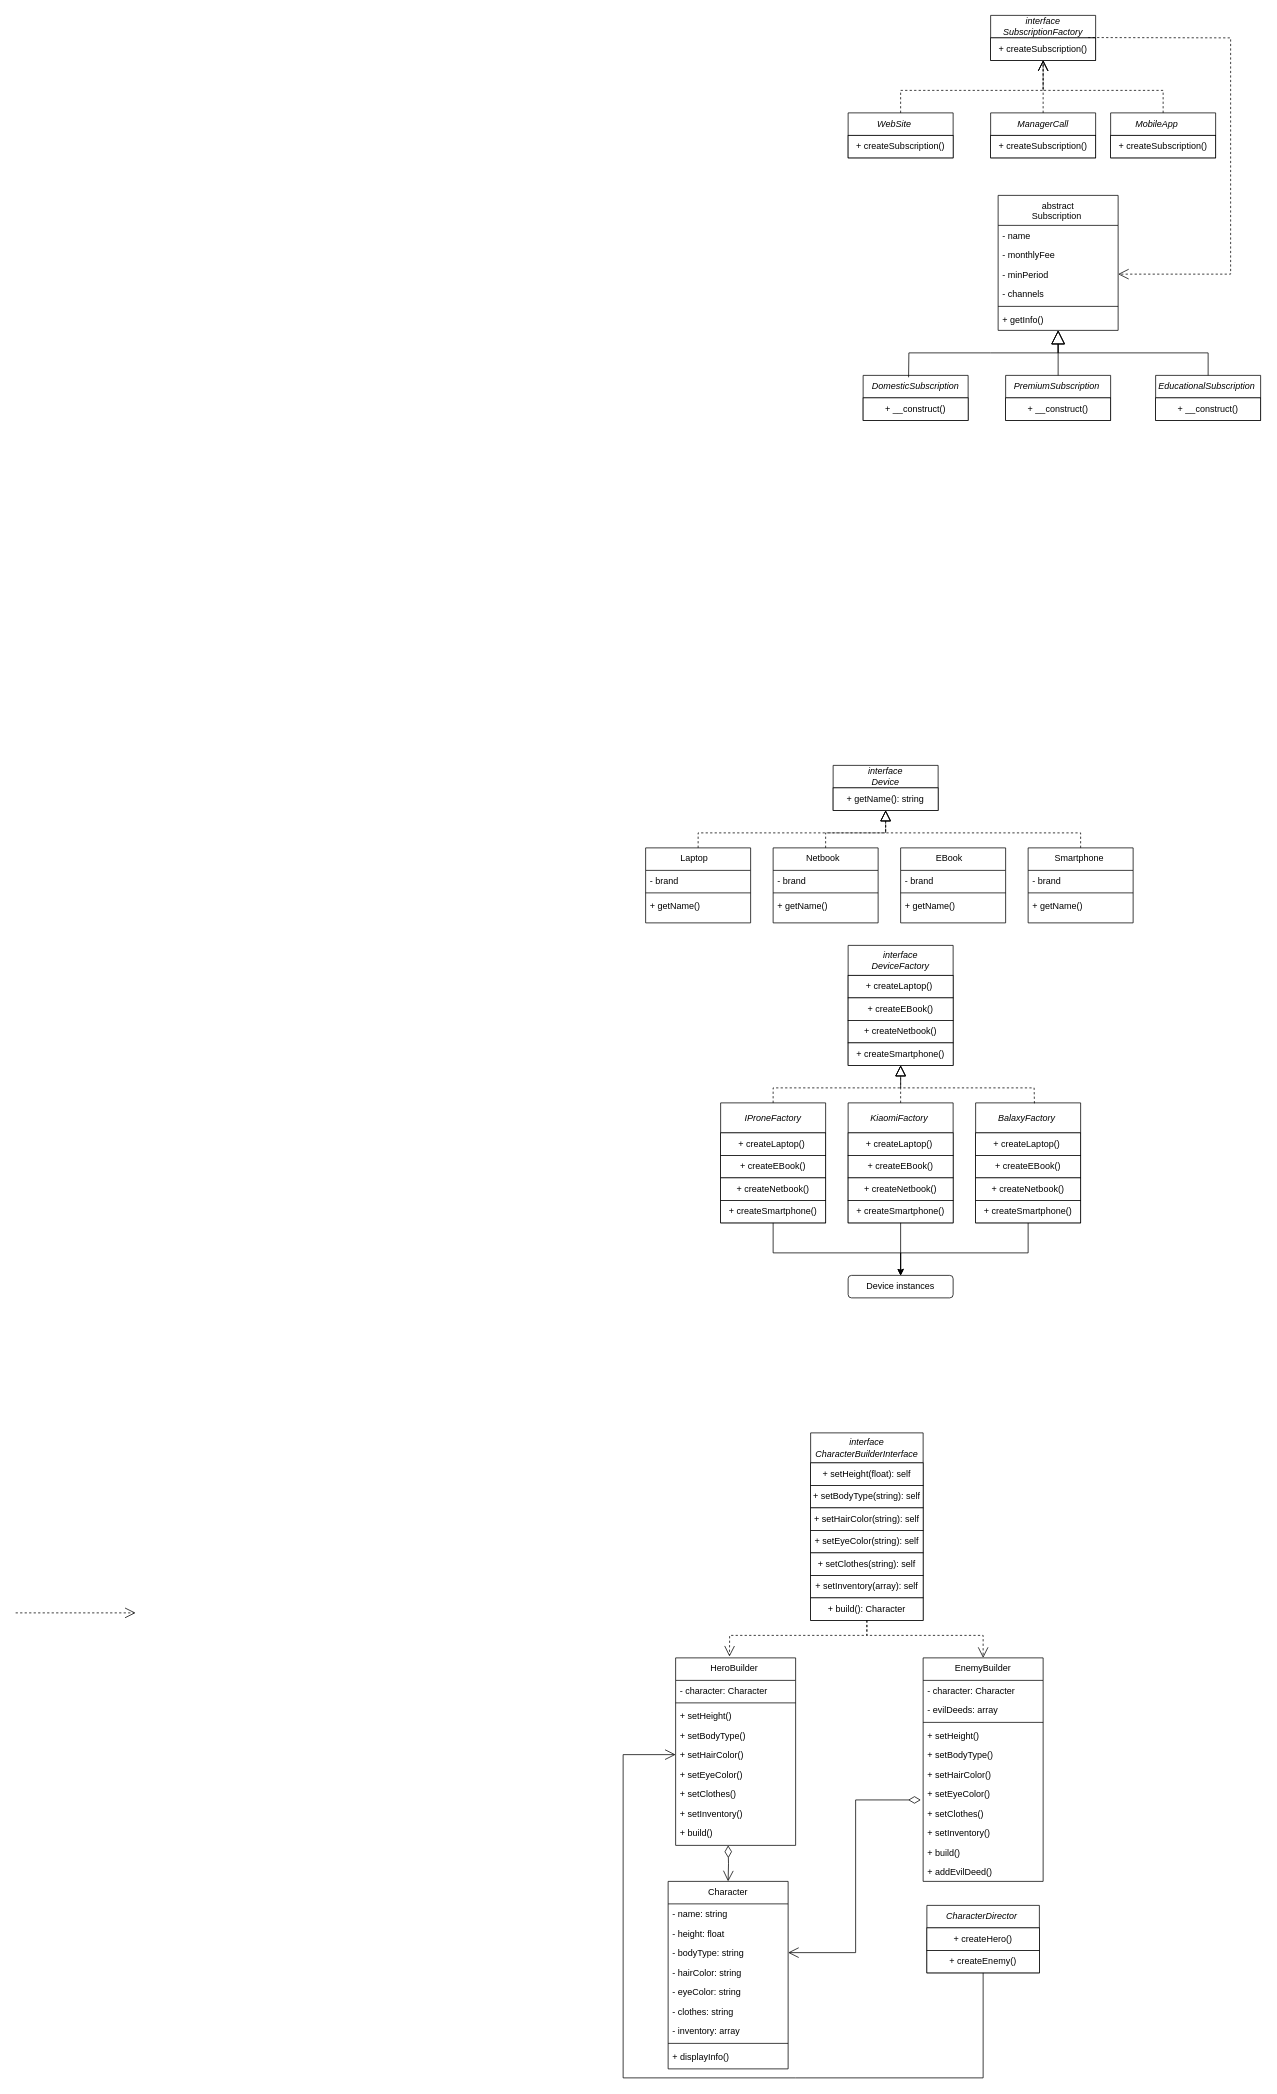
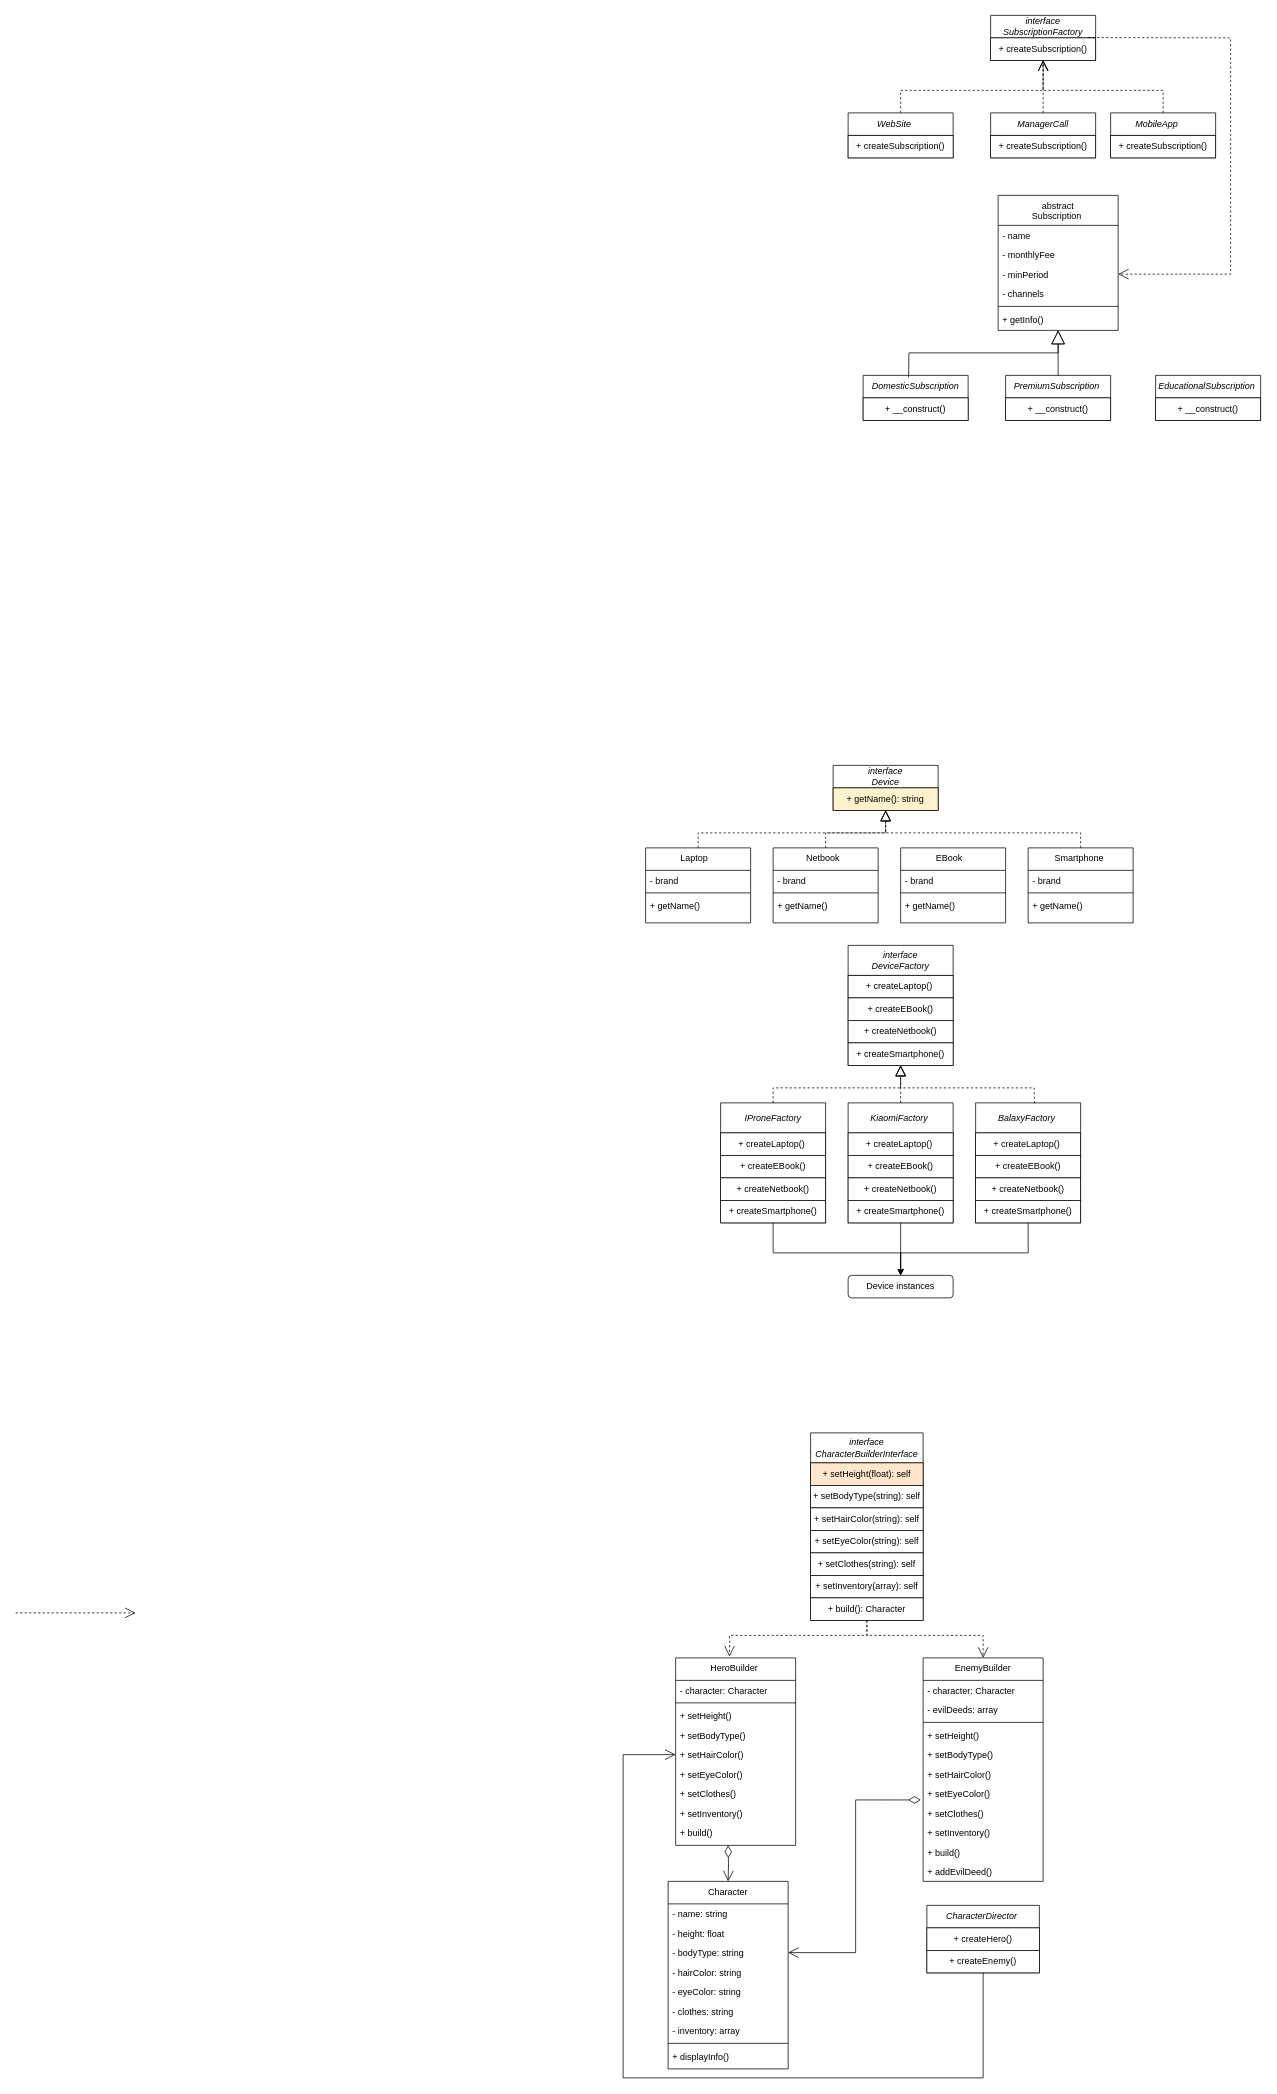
(1145, 353) -> none
(885, 799) -> (885, 799)
(867, 1474) -> (867, 1474)
